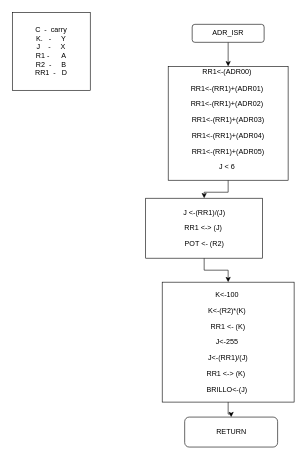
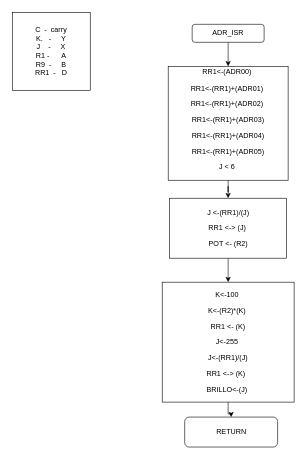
(51, 51) -> (51, 51)
(204, 228) -> (228, 228)
